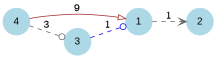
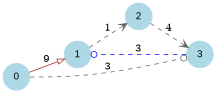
(16, 22) -> (16, 77)
(108, 25) -> (139, 49)
none -> (166, 33)
